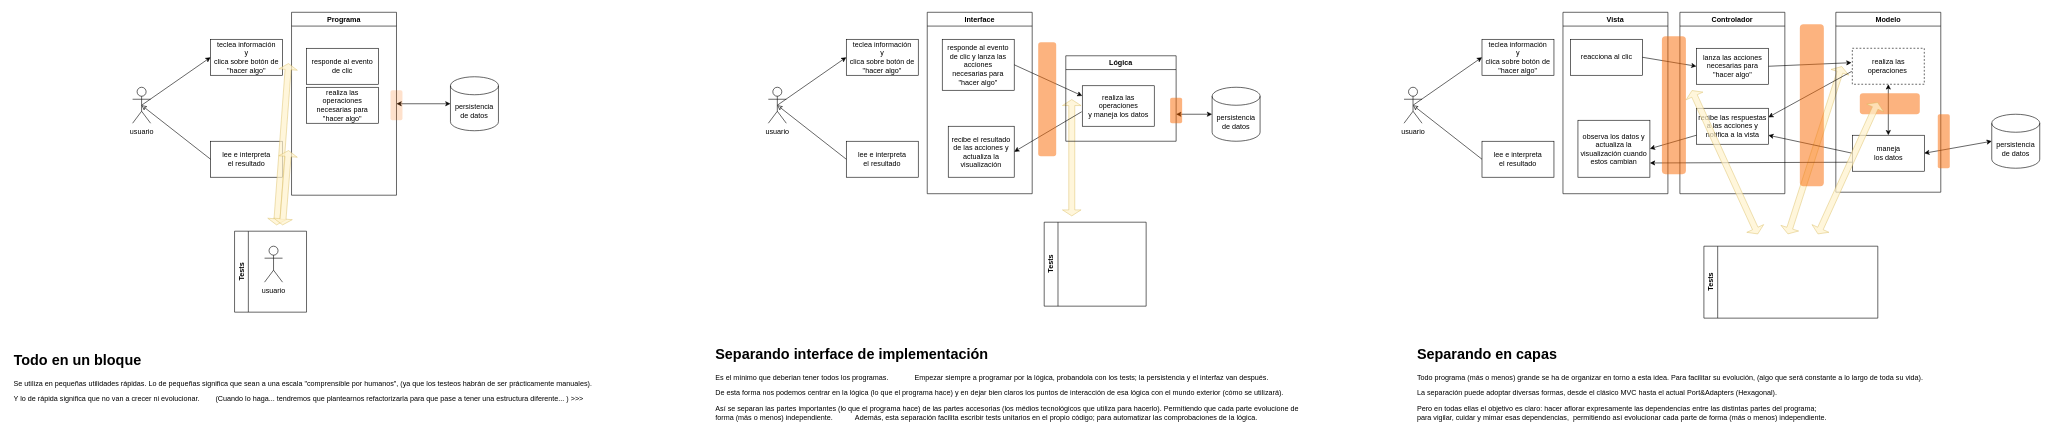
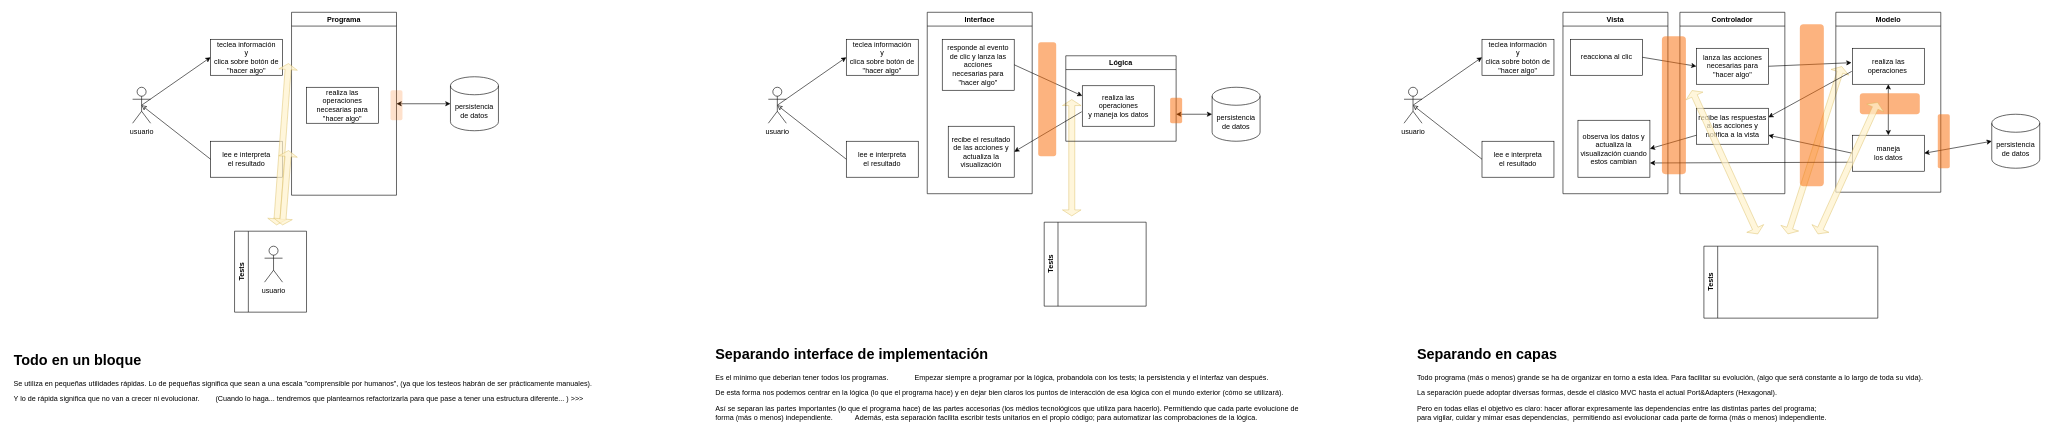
(342, 66) -> none
(1889, 66) -> (1889, 66)
